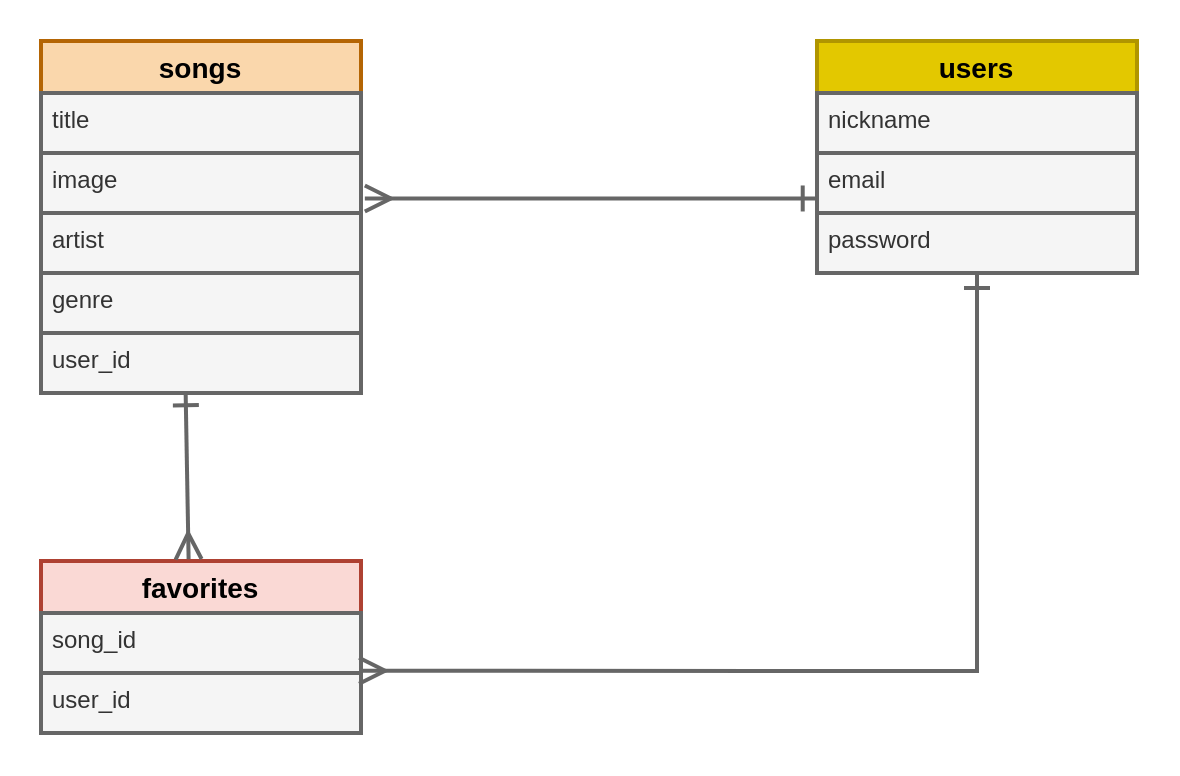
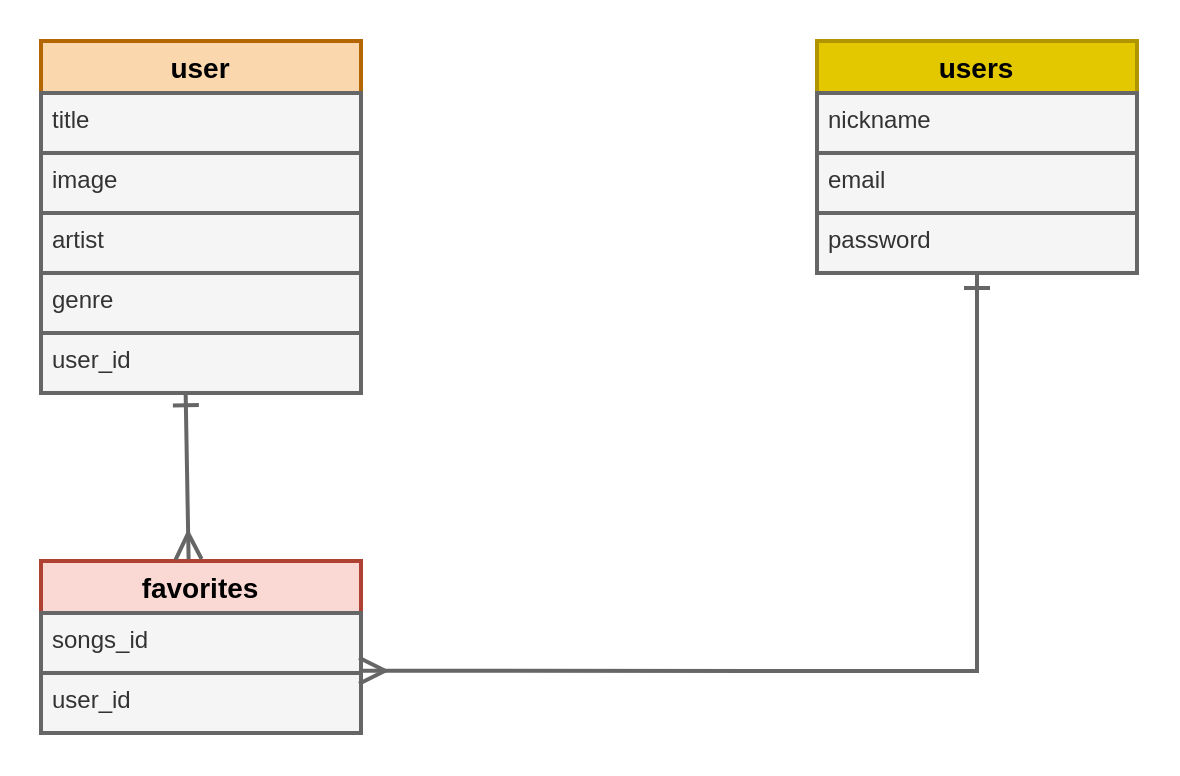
(200, 69) -> (200, 69)
(589, 199) -> none
(96, 640) -> (103, 640)
